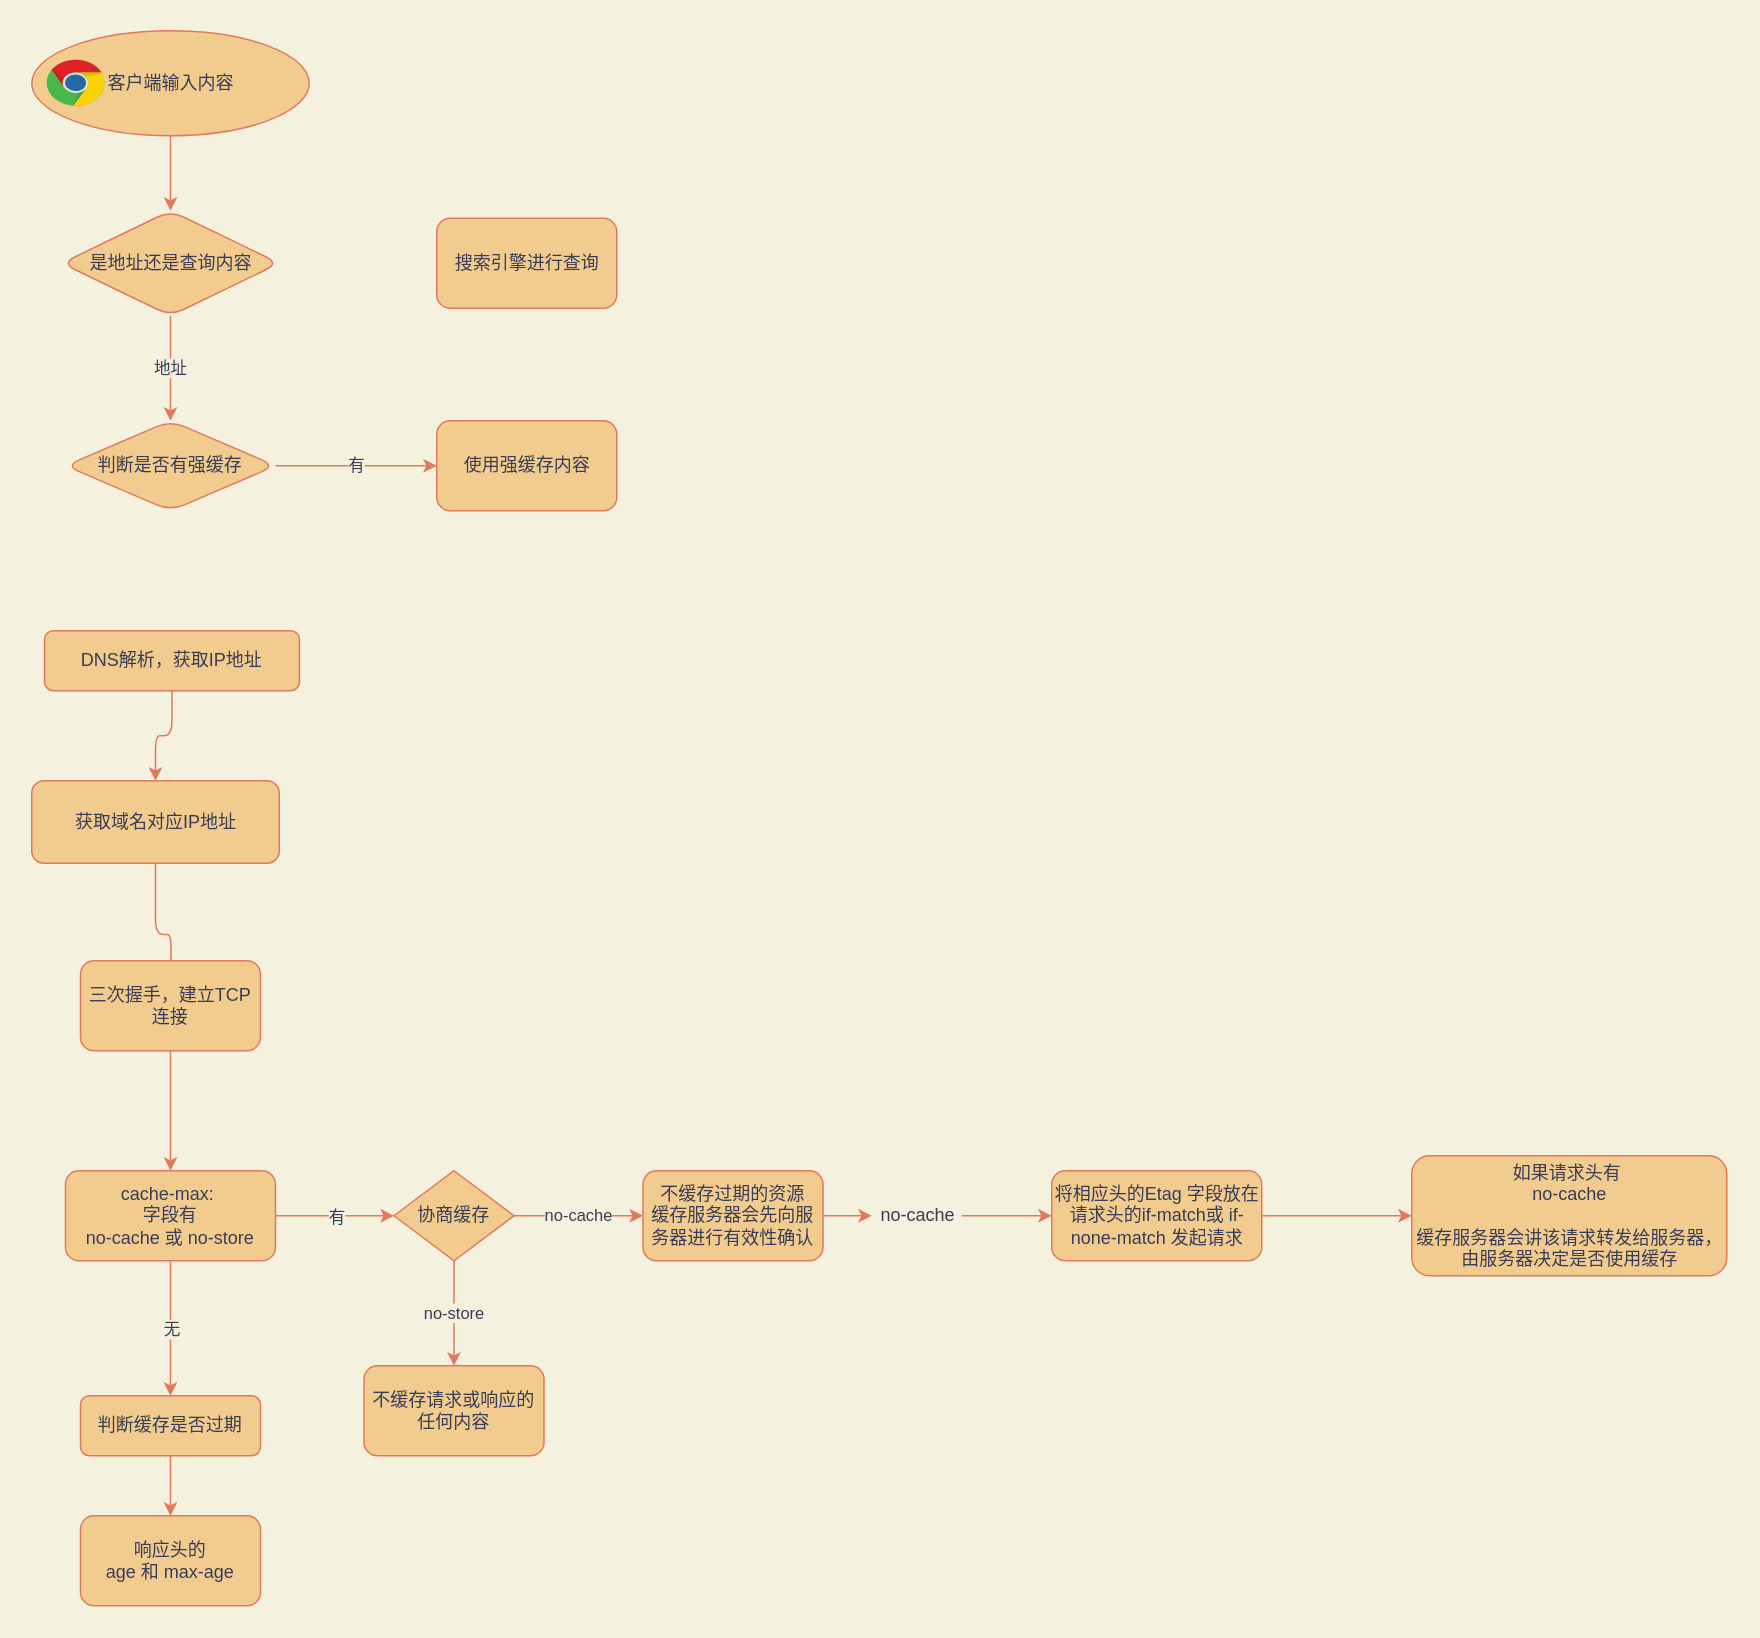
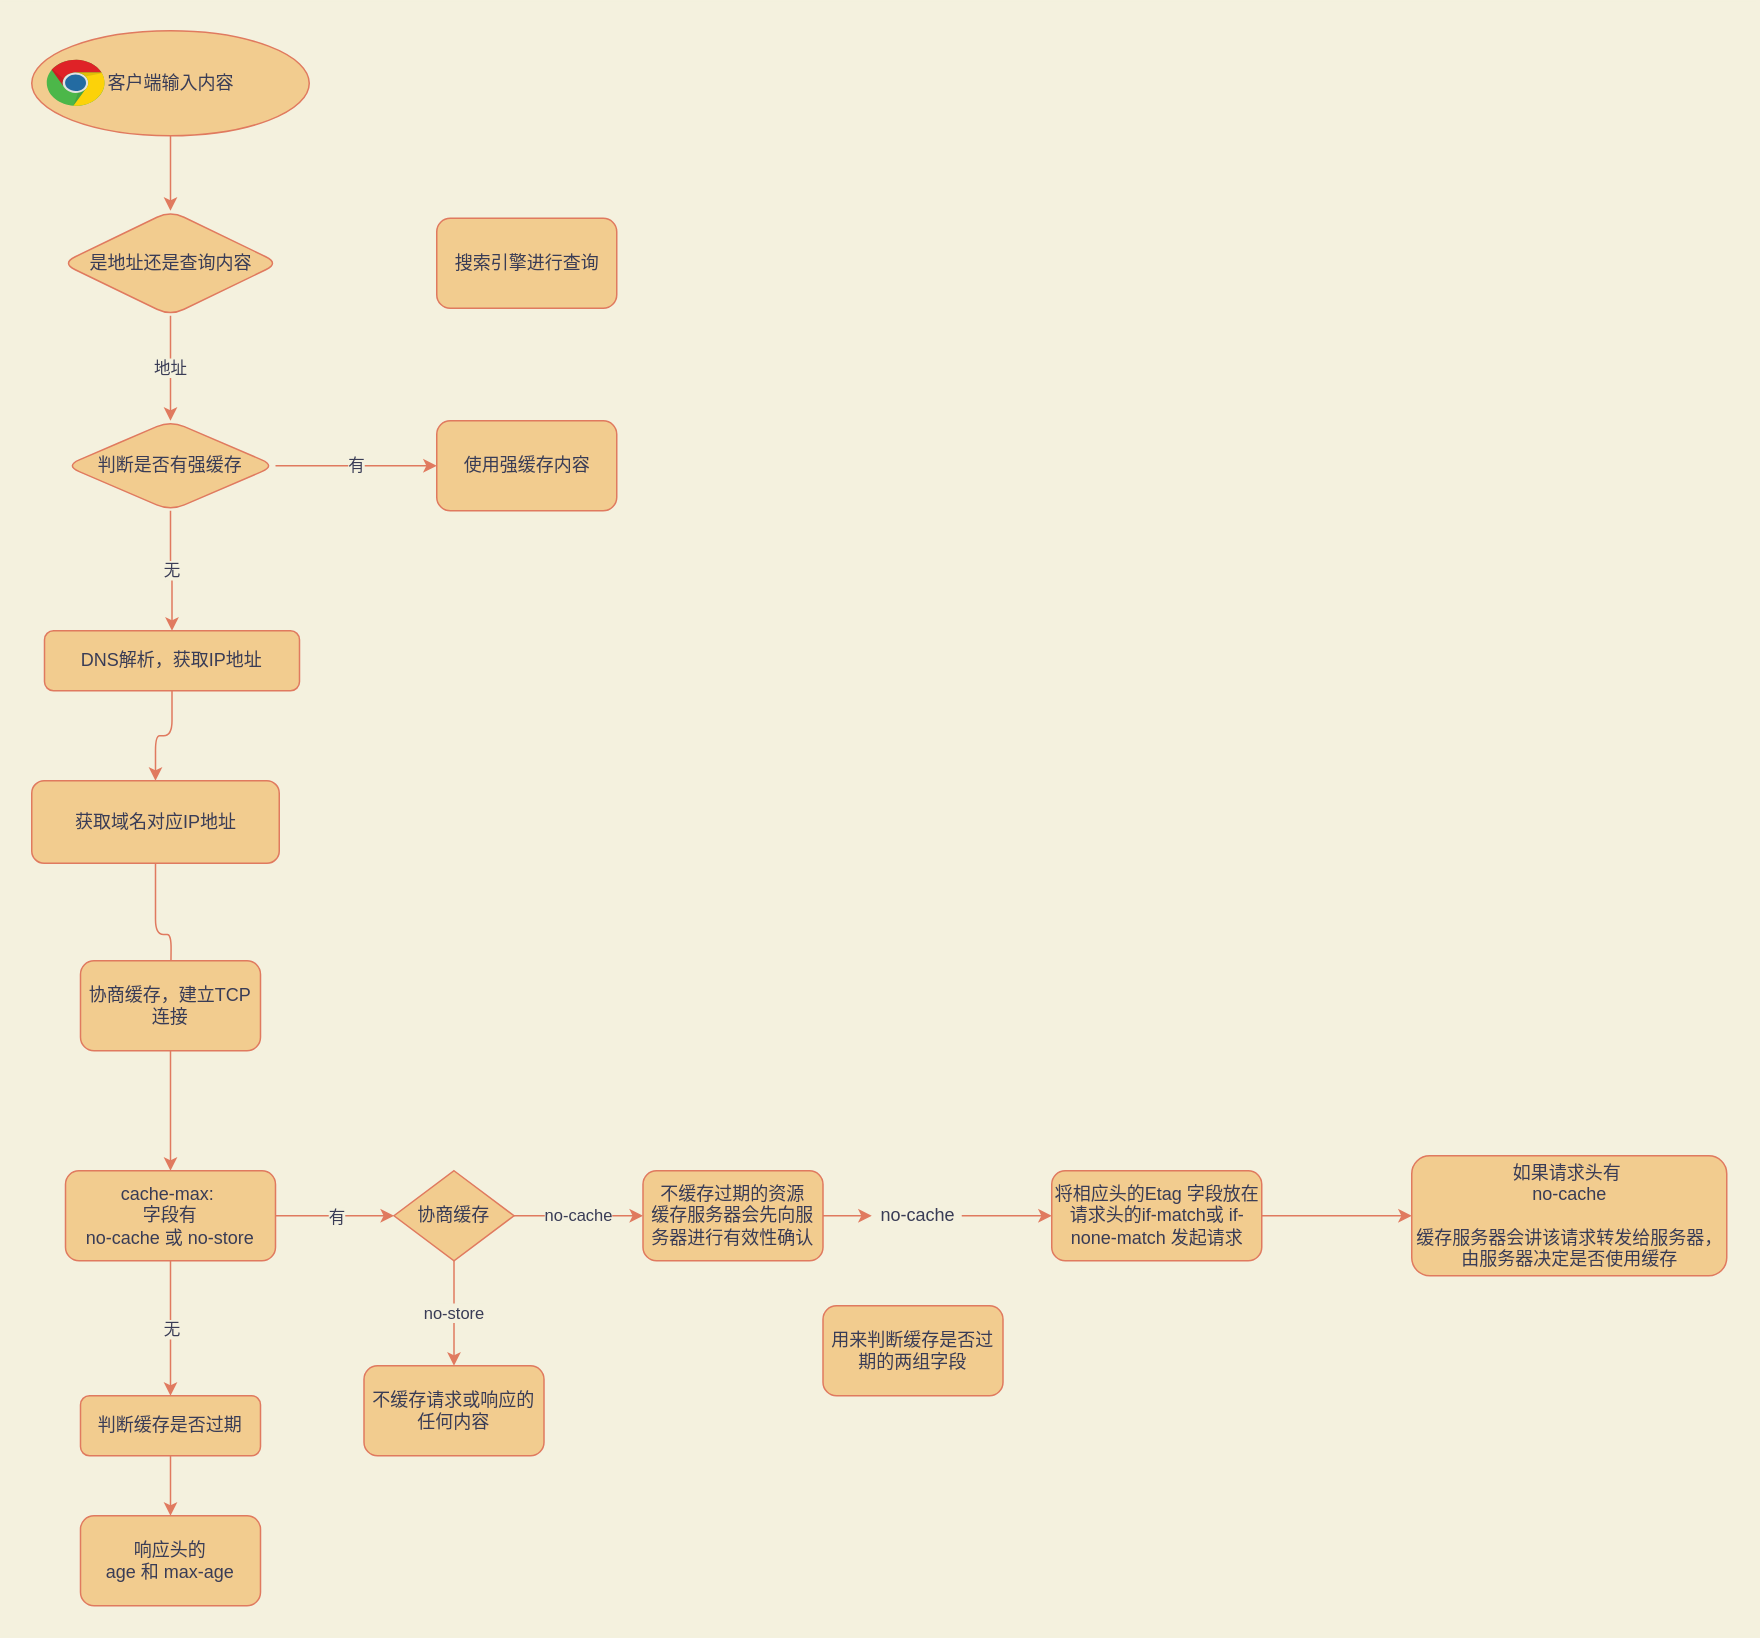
none -> (170, 567)
(170, 1006) -> (170, 1006)
none -> (913, 1351)
